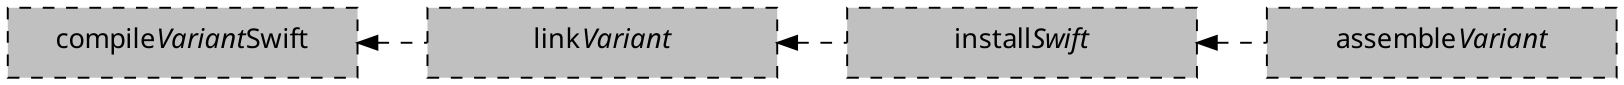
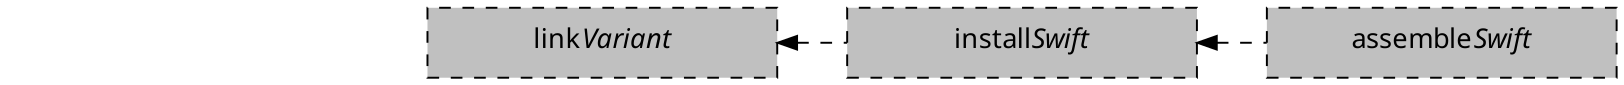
(1503, 40) -> (1503, 40)
(183, 43) -> none
